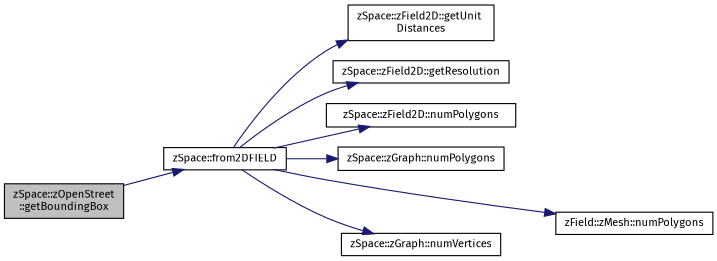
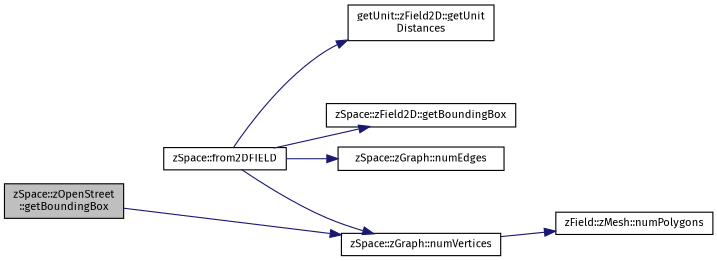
(421, 23) -> (421, 23)
(421, 72) -> none
(421, 115) -> (421, 115)
(421, 159) -> (421, 159)
(148, 179) -> (227, 221)
(409, 193) -> (522, 234)
